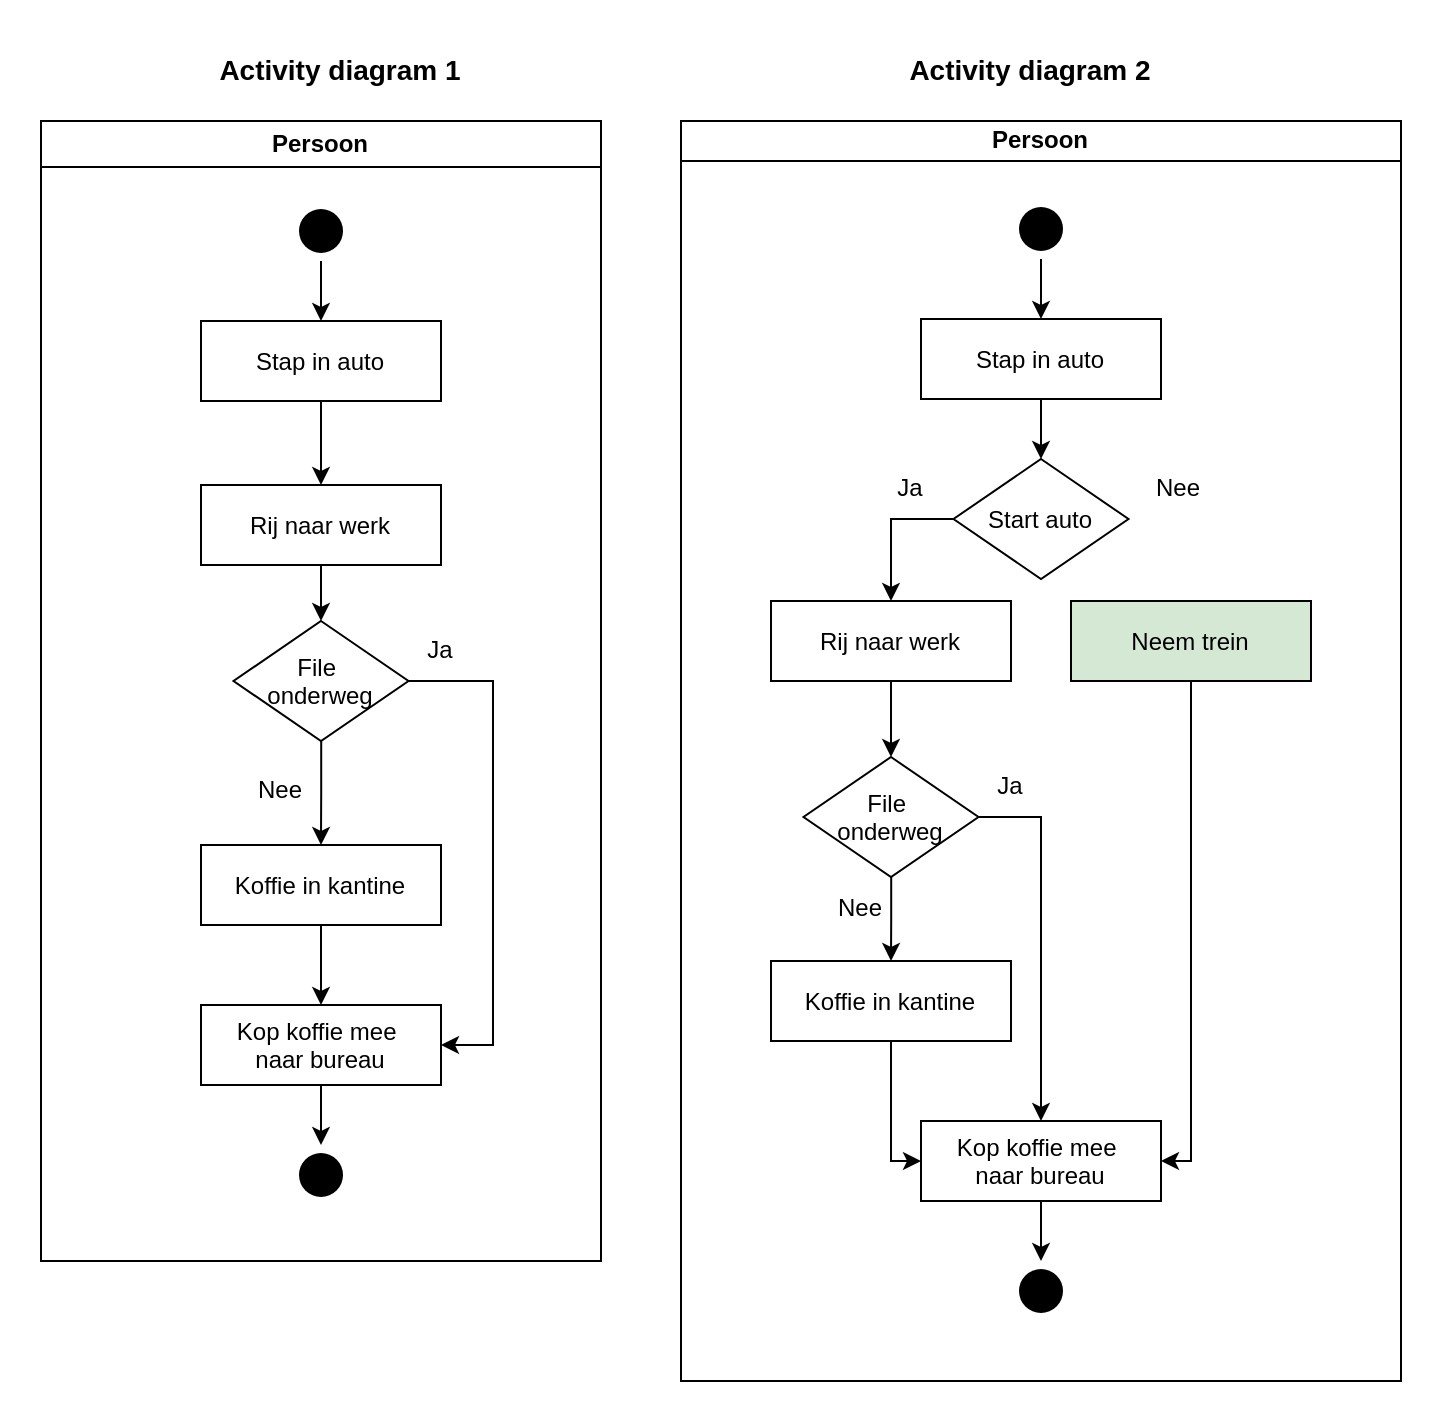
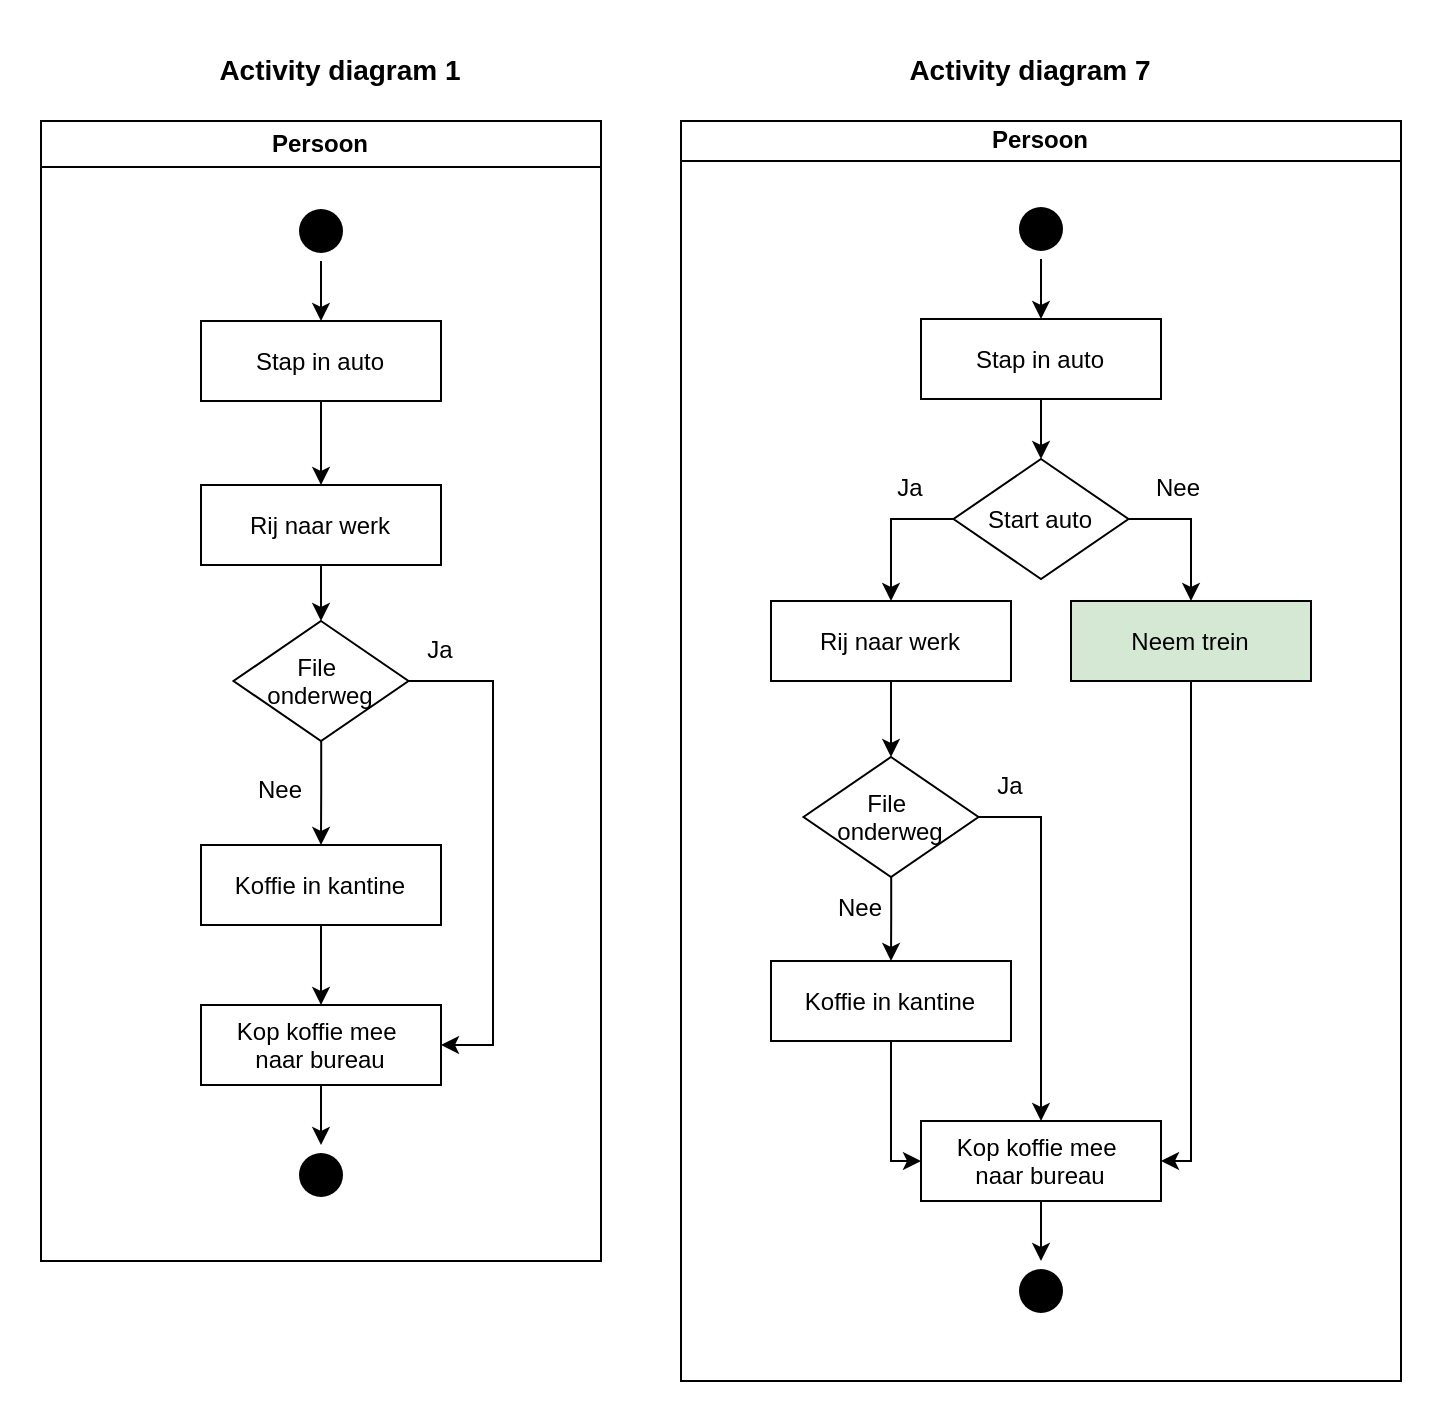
(1031, 71) -> (1031, 71)
none -> (1191, 522)
